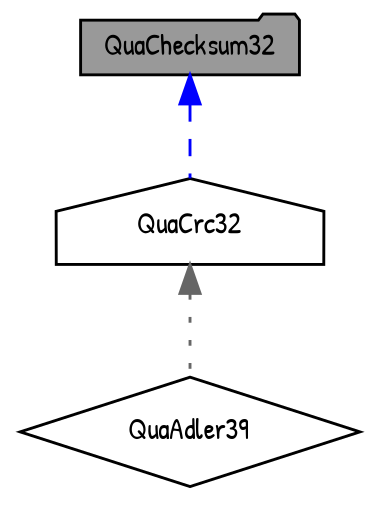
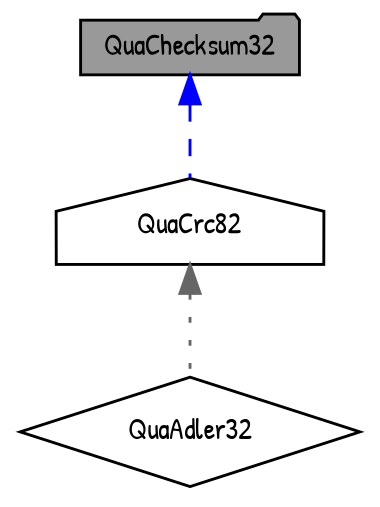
(190, 226) -> (190, 226)
(190, 432) -> (190, 432)
